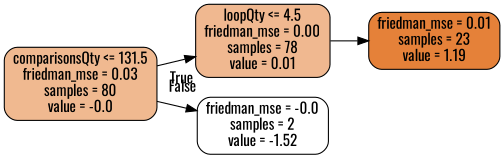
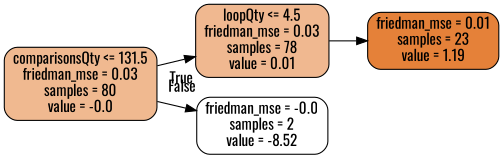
(263, 41) -> (262, 41)
(263, 126) -> (262, 126)
